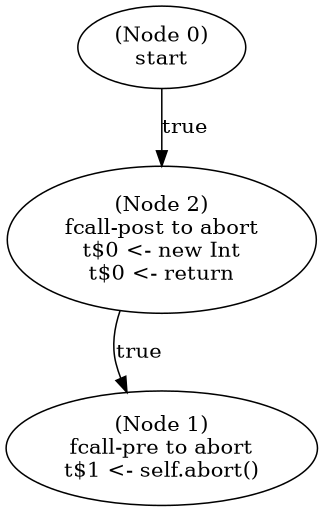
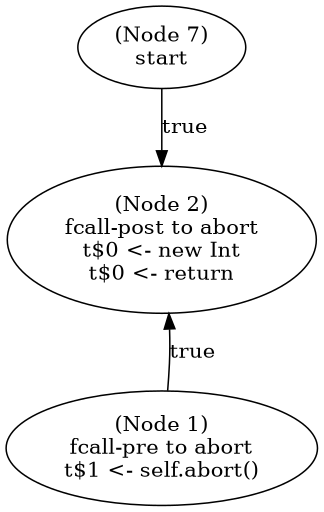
(162, 47) -> (162, 47)
(114, 345) -> (170, 360)
